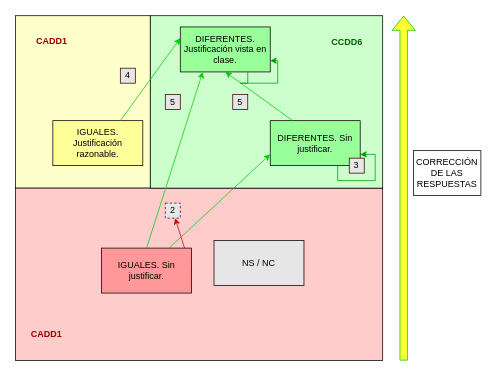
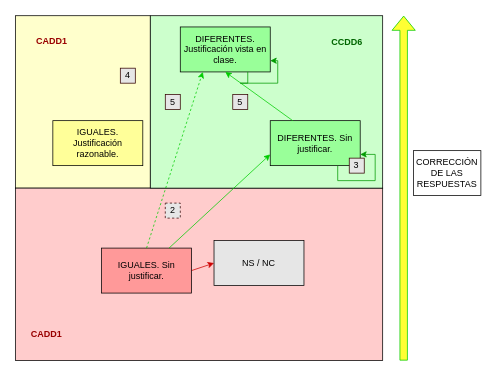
(149, 81) -> none
(174, 162) -> (174, 162)
(180, 234) -> (201, 267)
